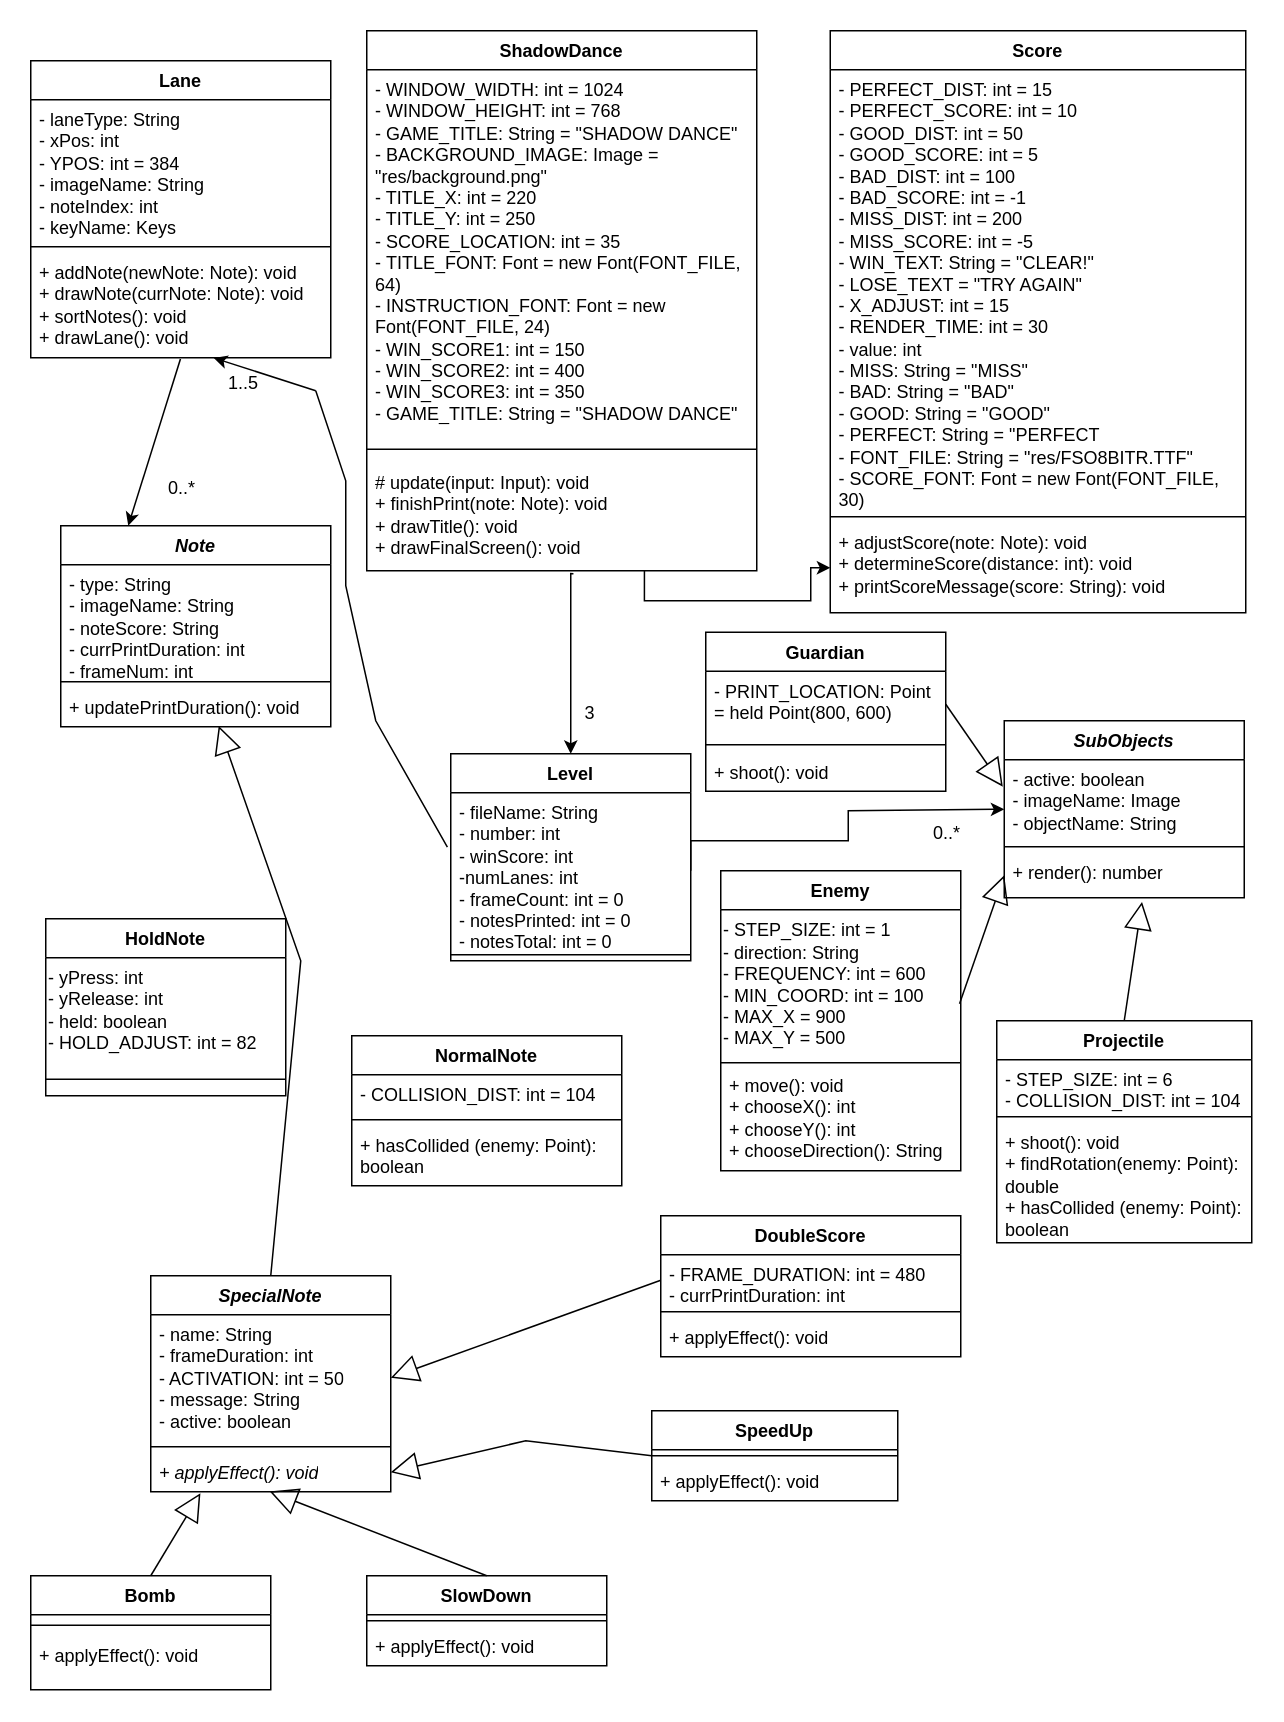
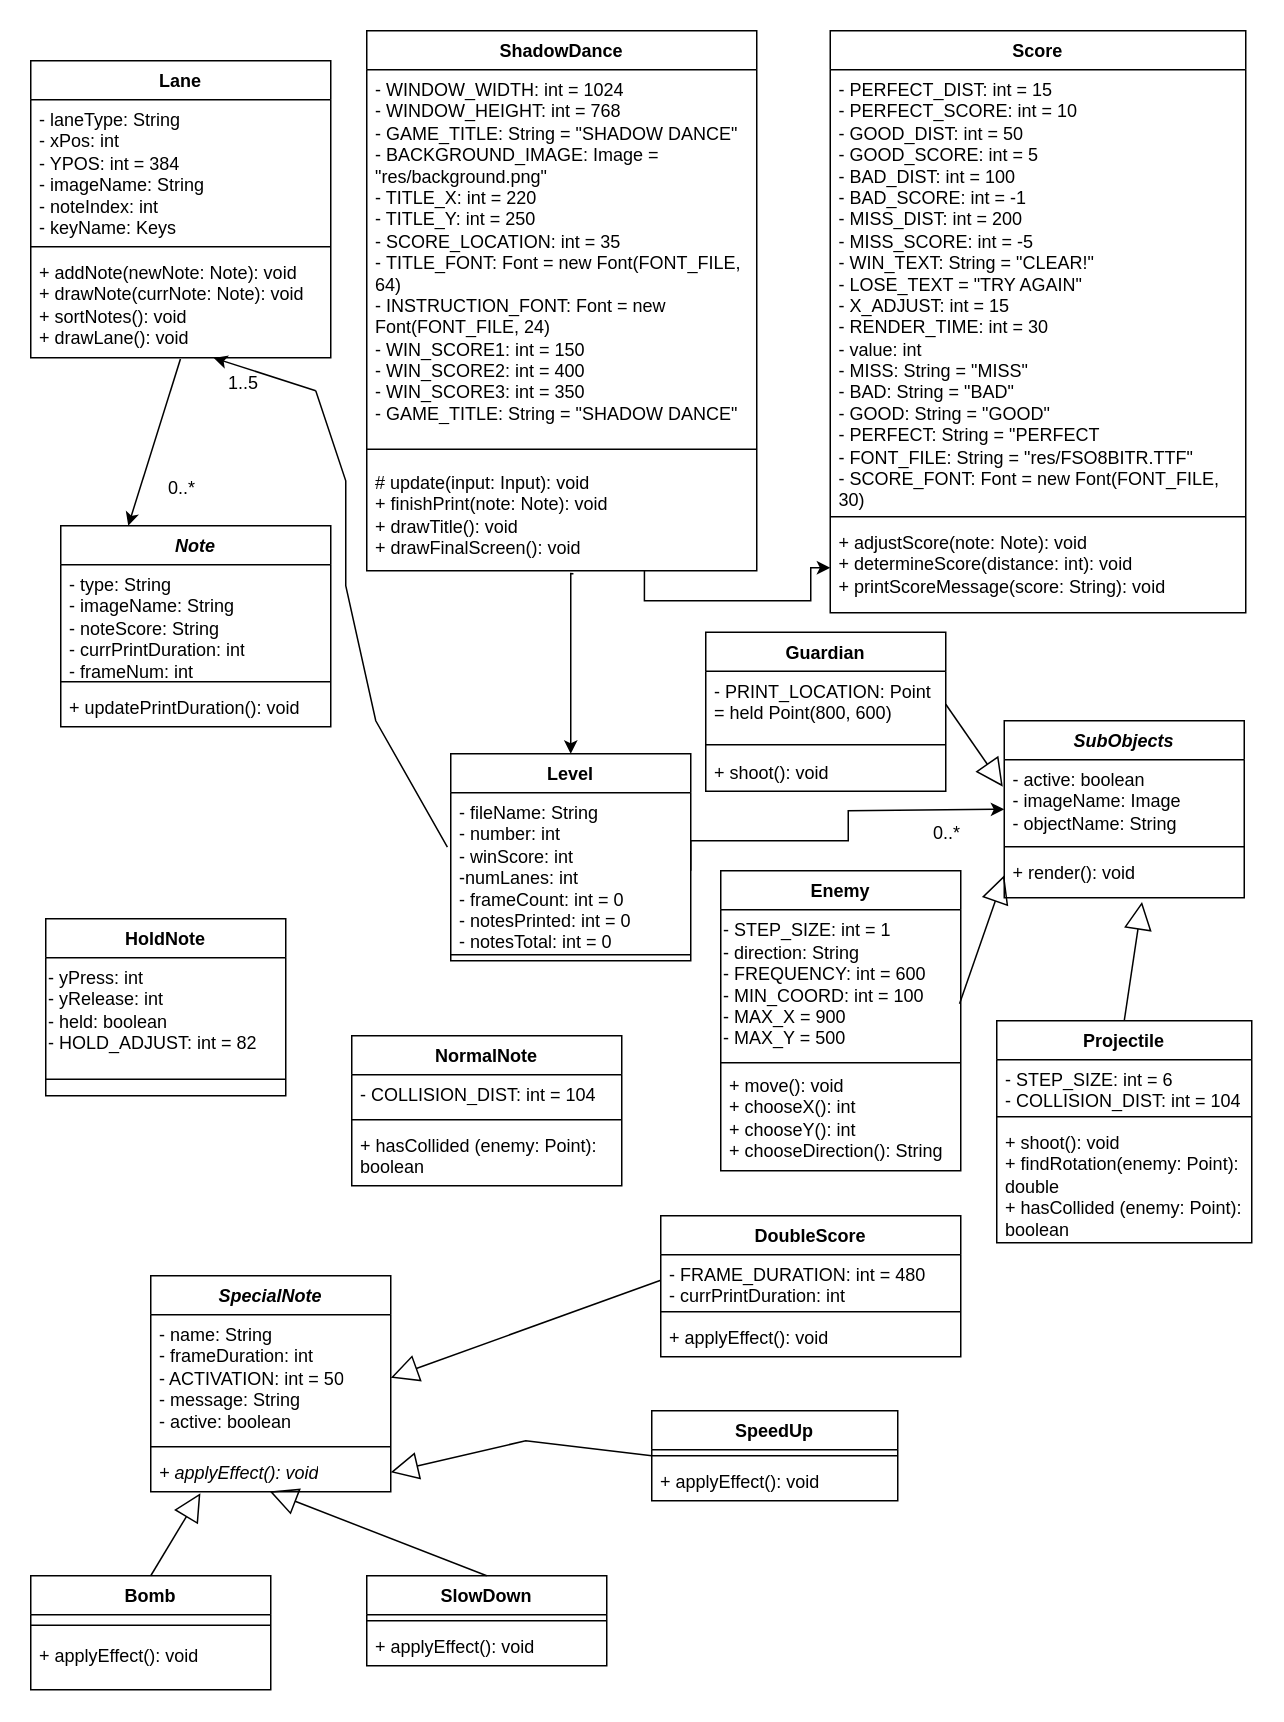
(590, 713) -> none
(1097, 874) -> (1085, 874)
(296, 1009) -> none
